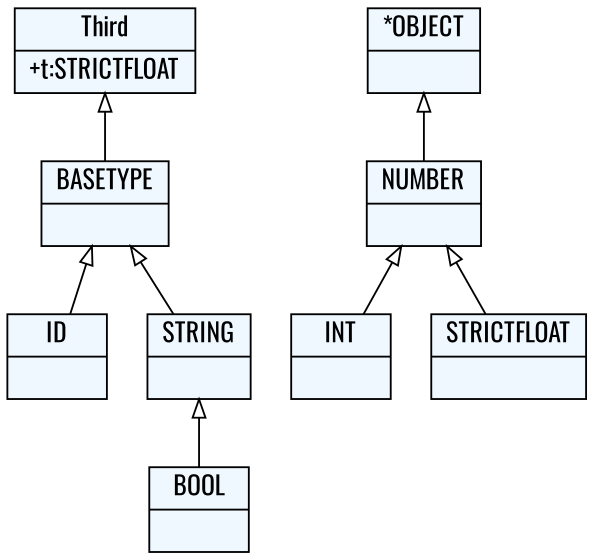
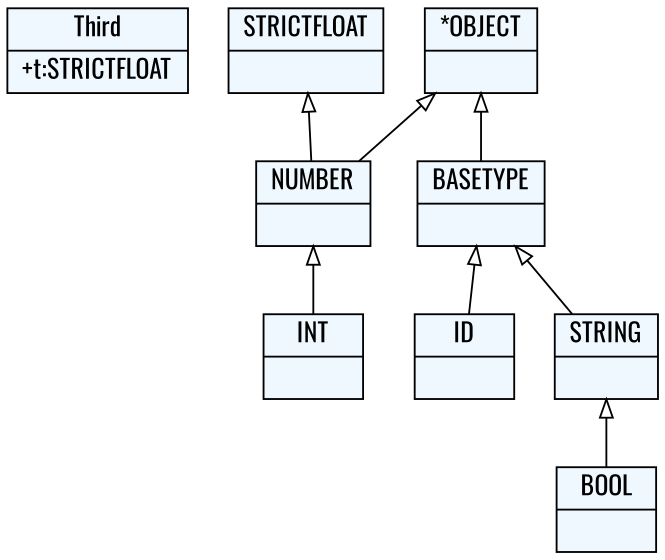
(105, 137) -> (481, 137)
(471, 288) -> (310, 137)
